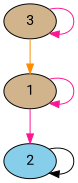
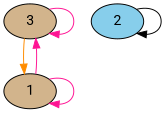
(30, 121) -> (37, 61)
